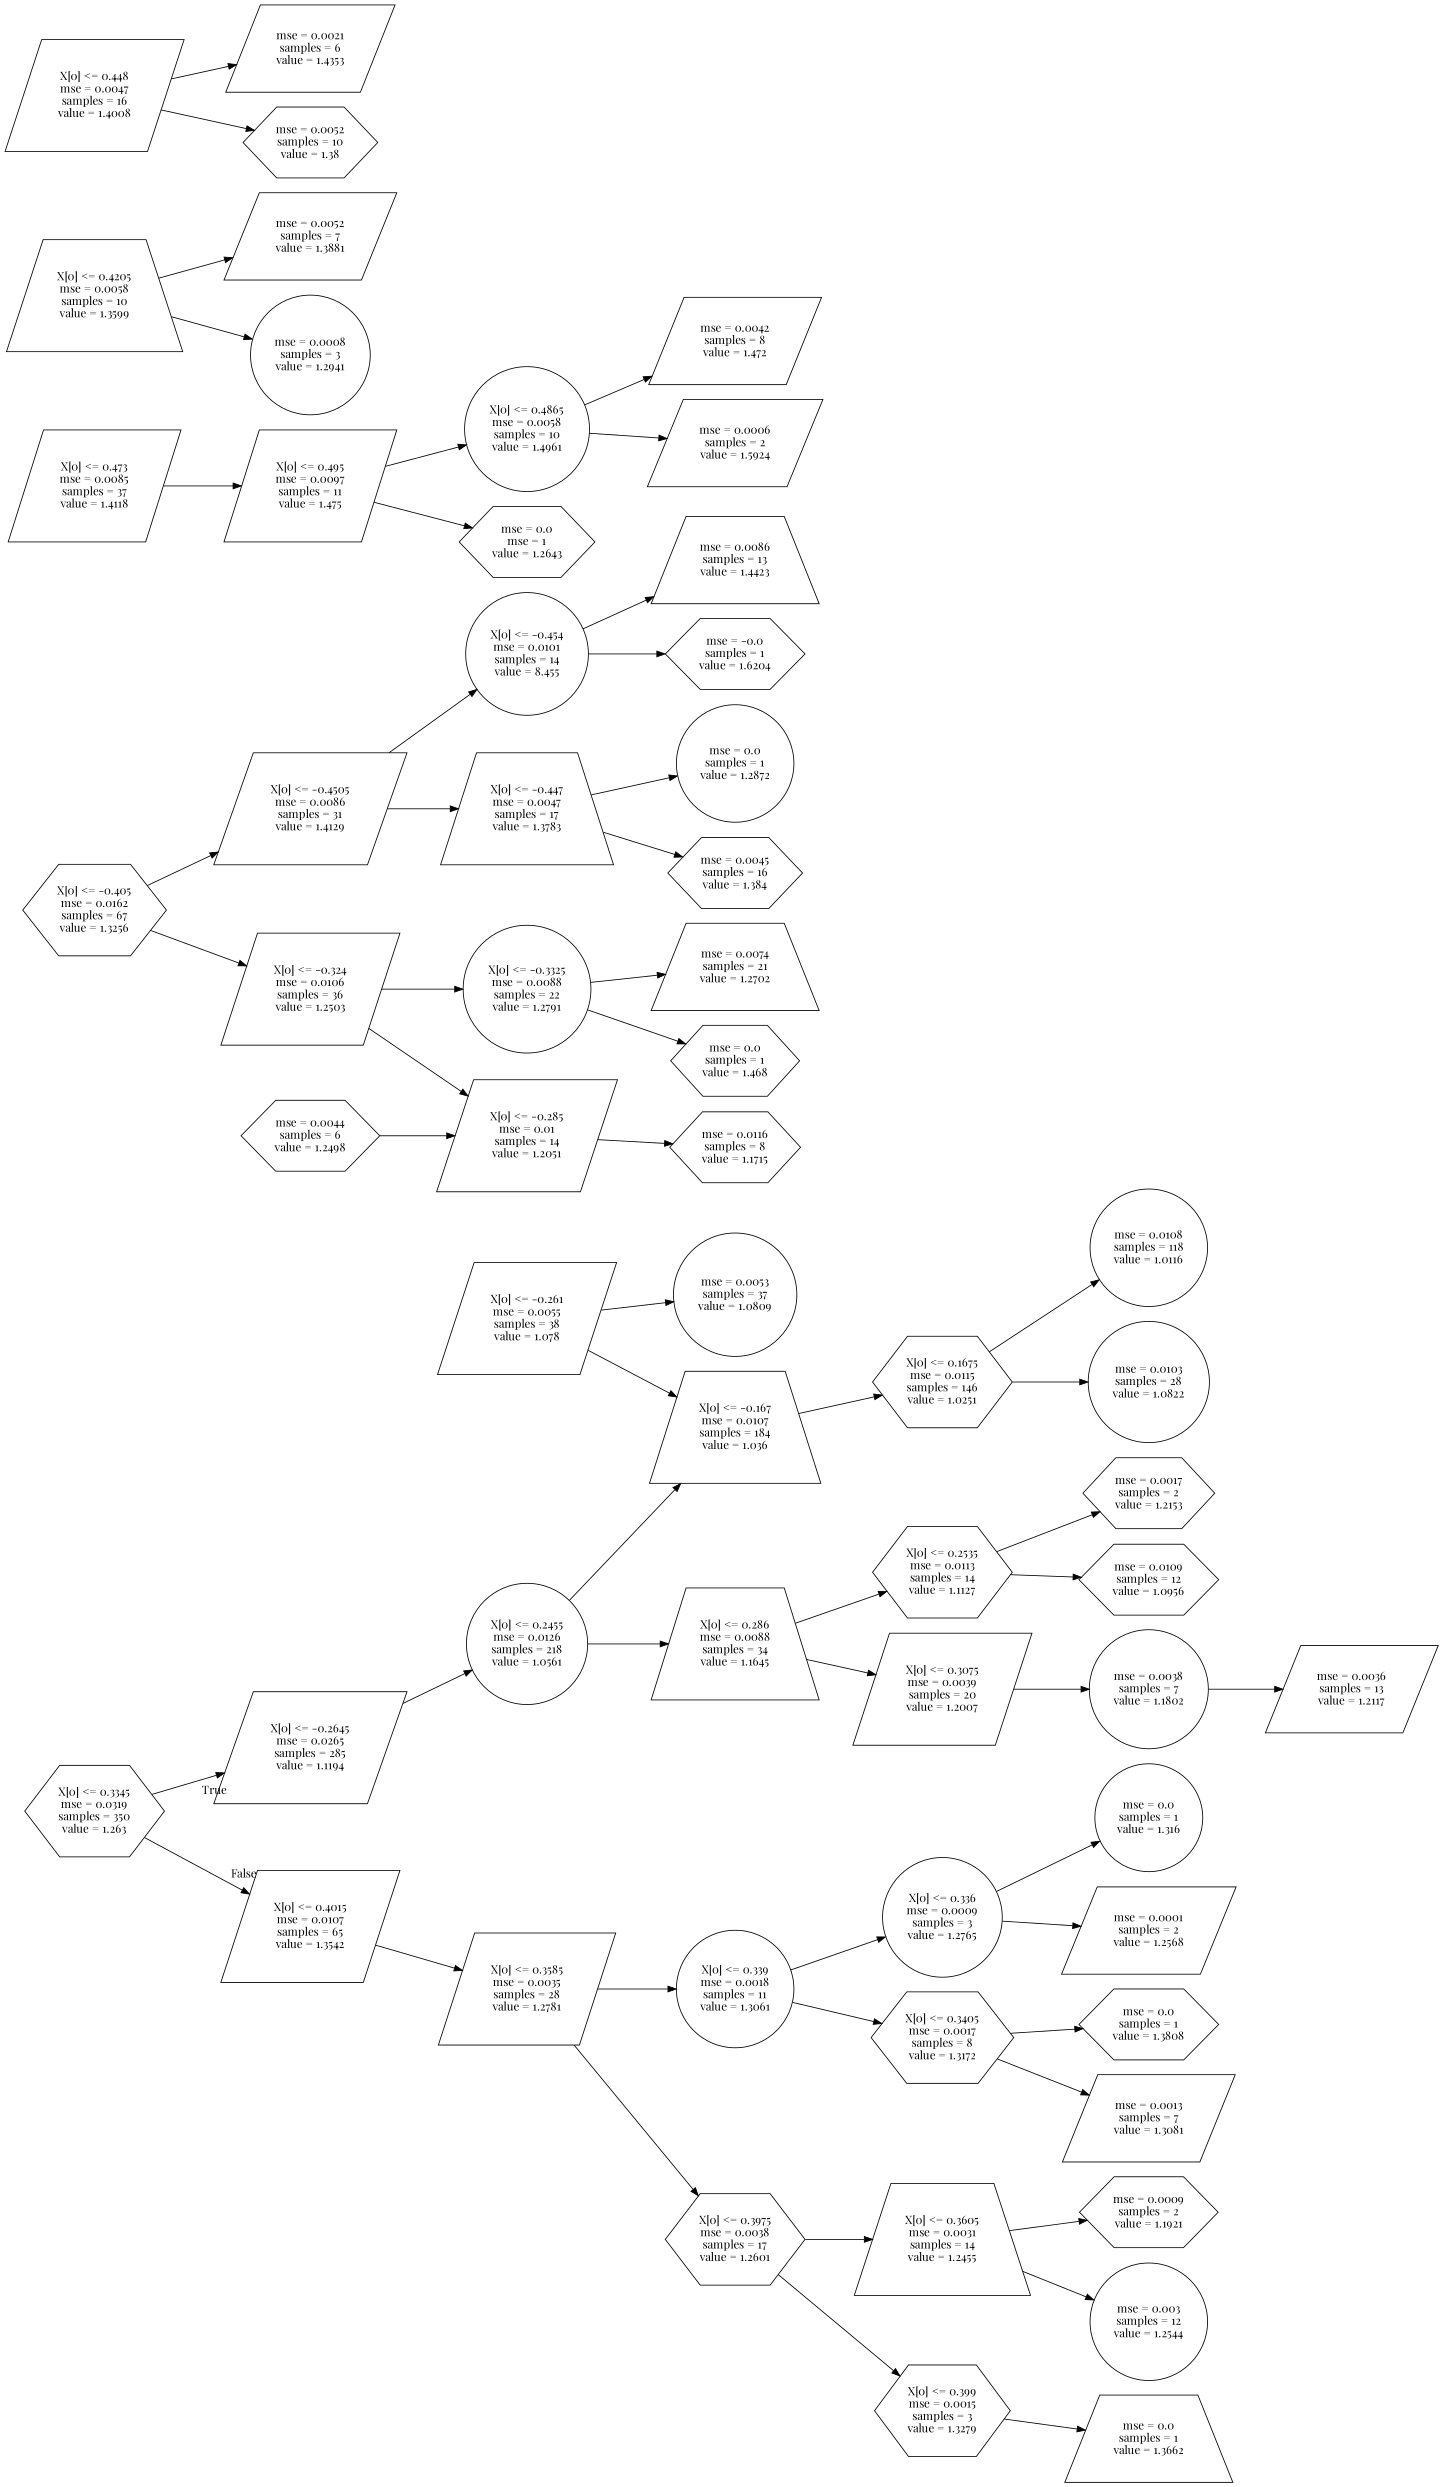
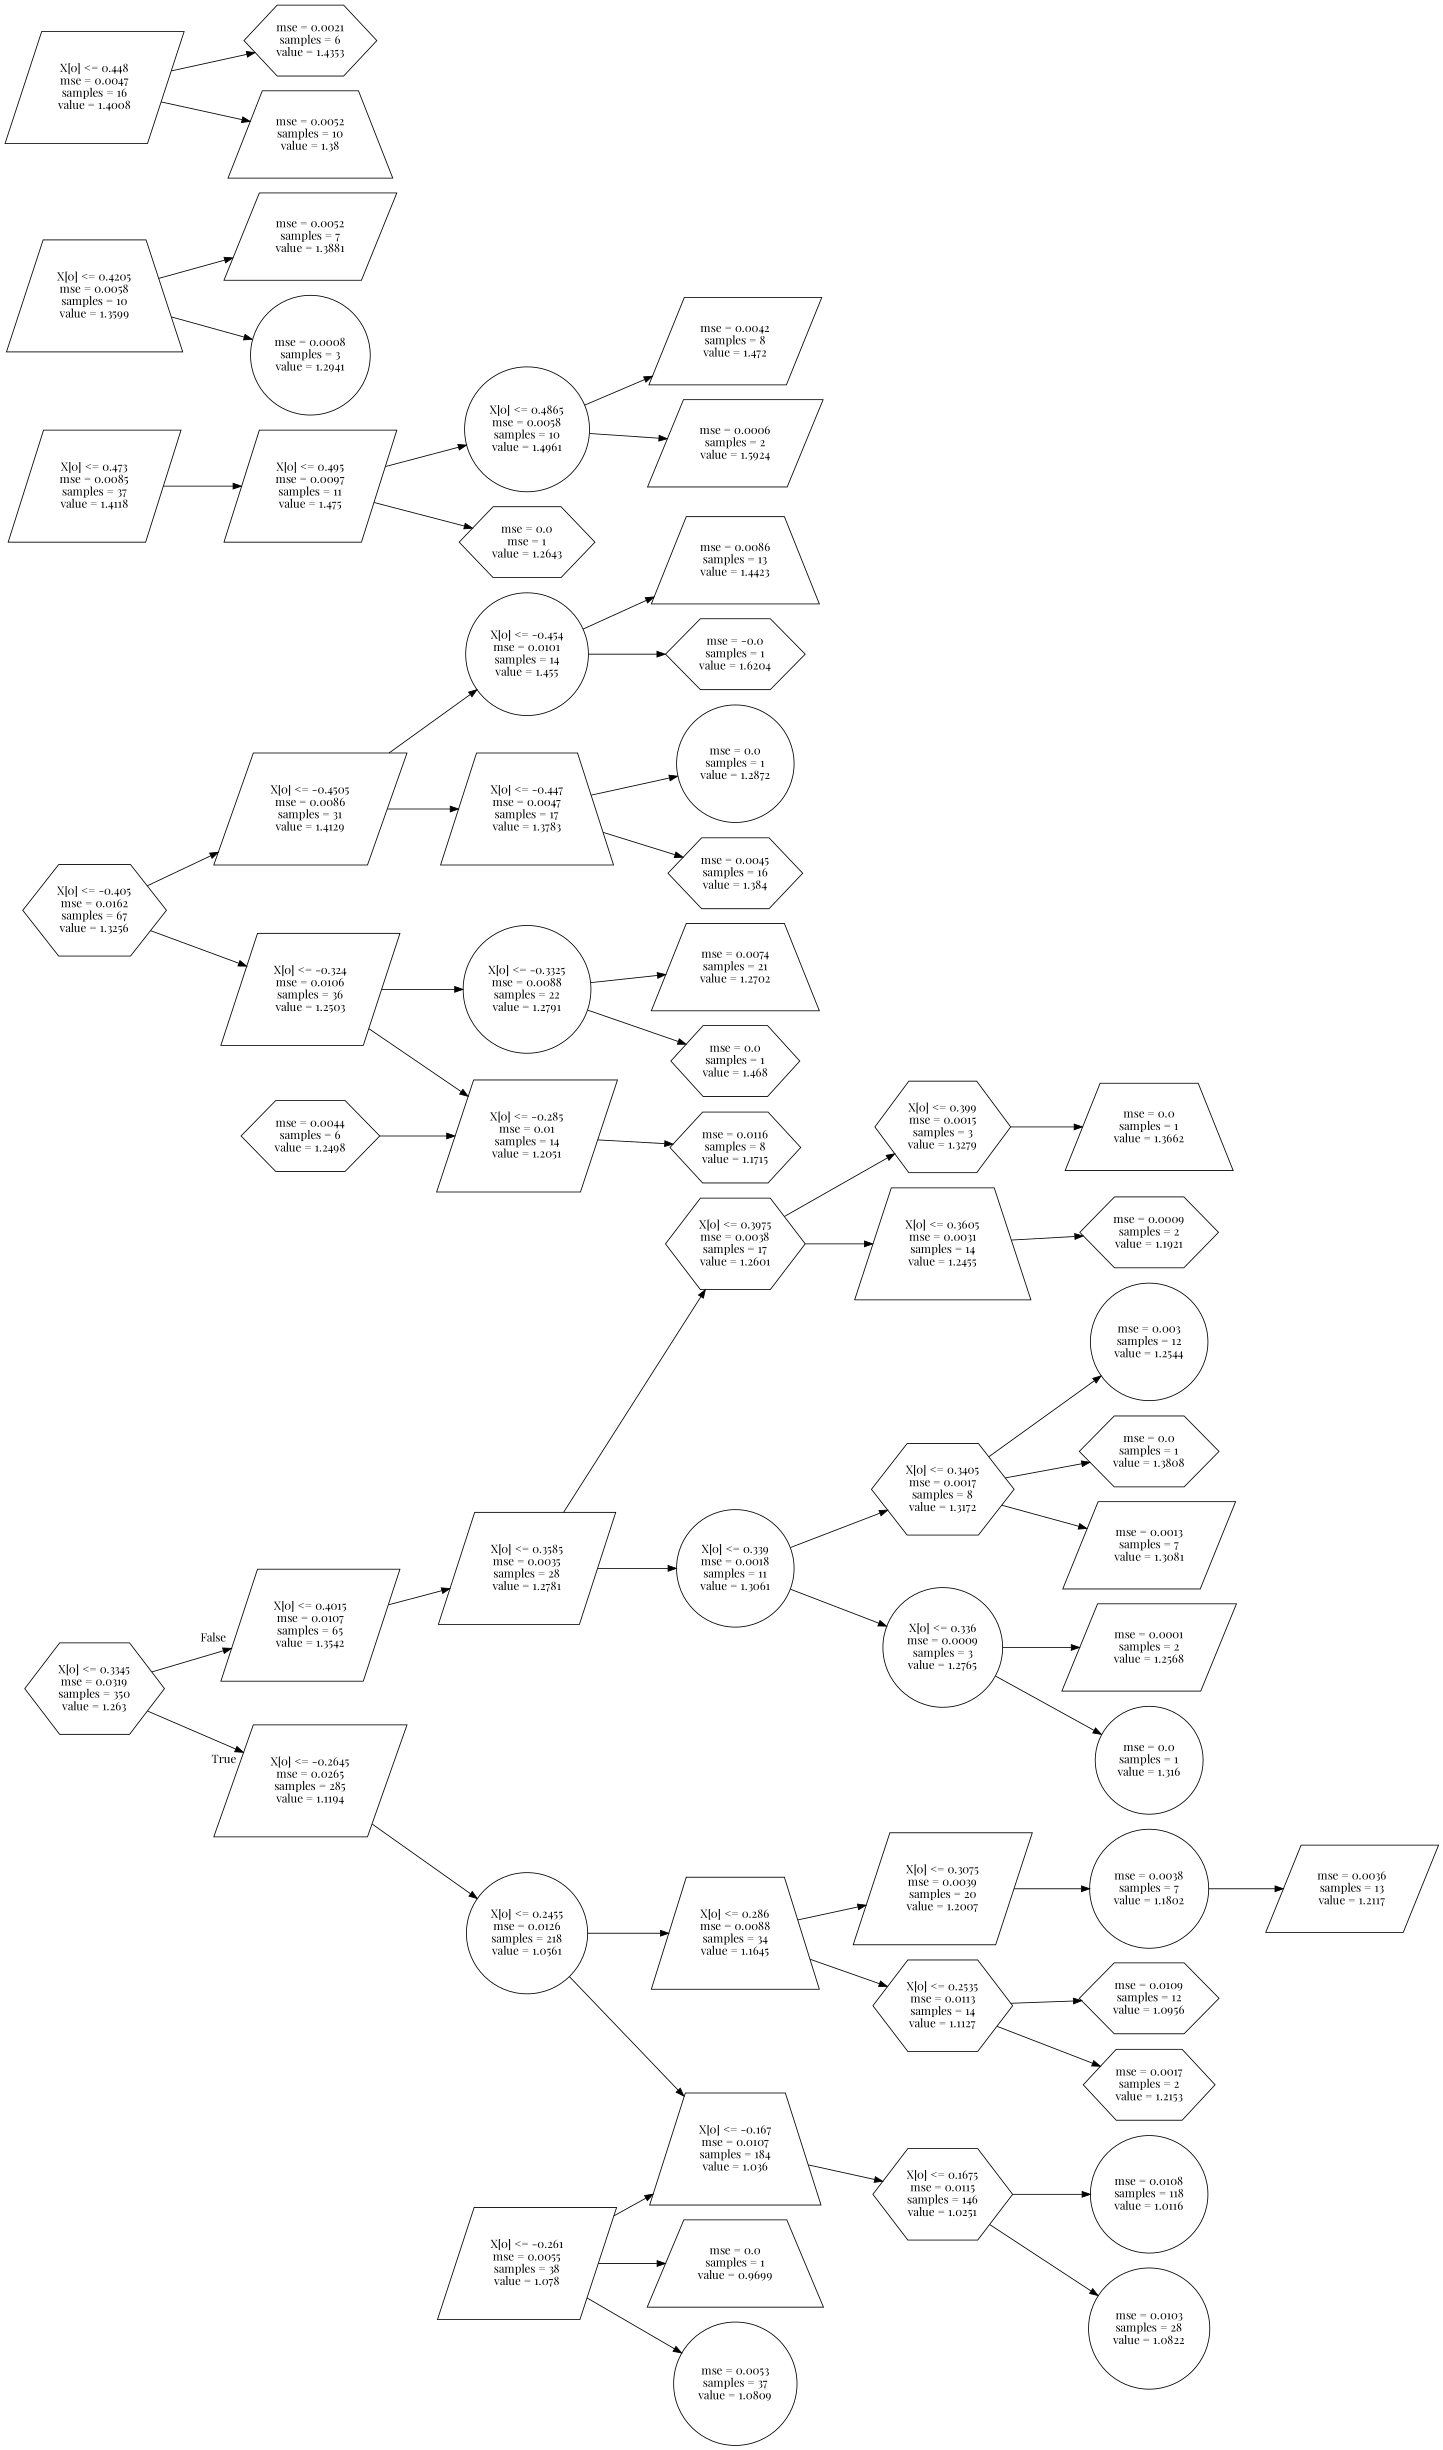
(310, 49) -> (310, 41)
(310, 142) -> (310, 134)
(527, 654) -> (527, 654)
none -> (735, 2263)
(1054, 2284) -> (1042, 1419)
